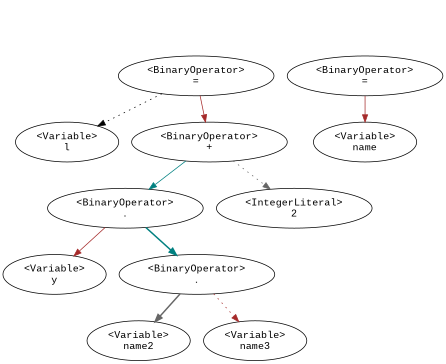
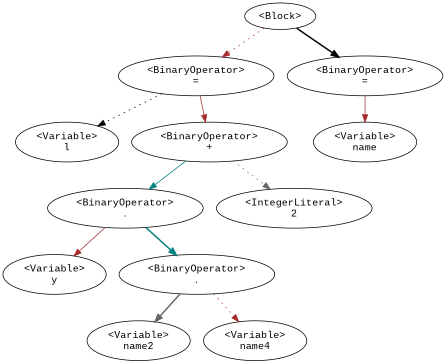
none -> (280, 16)
(255, 341) -> (255, 341)
